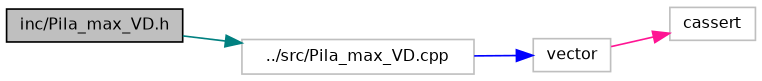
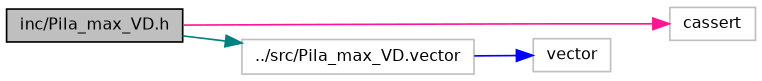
(632, 42) -> (418, 24)
(358, 57) -> (358, 57)
